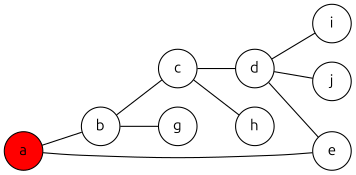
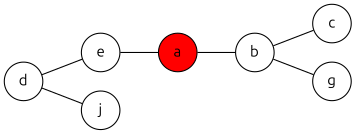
(332, 24) -> none
(216, 69) -> none
(255, 126) -> none
